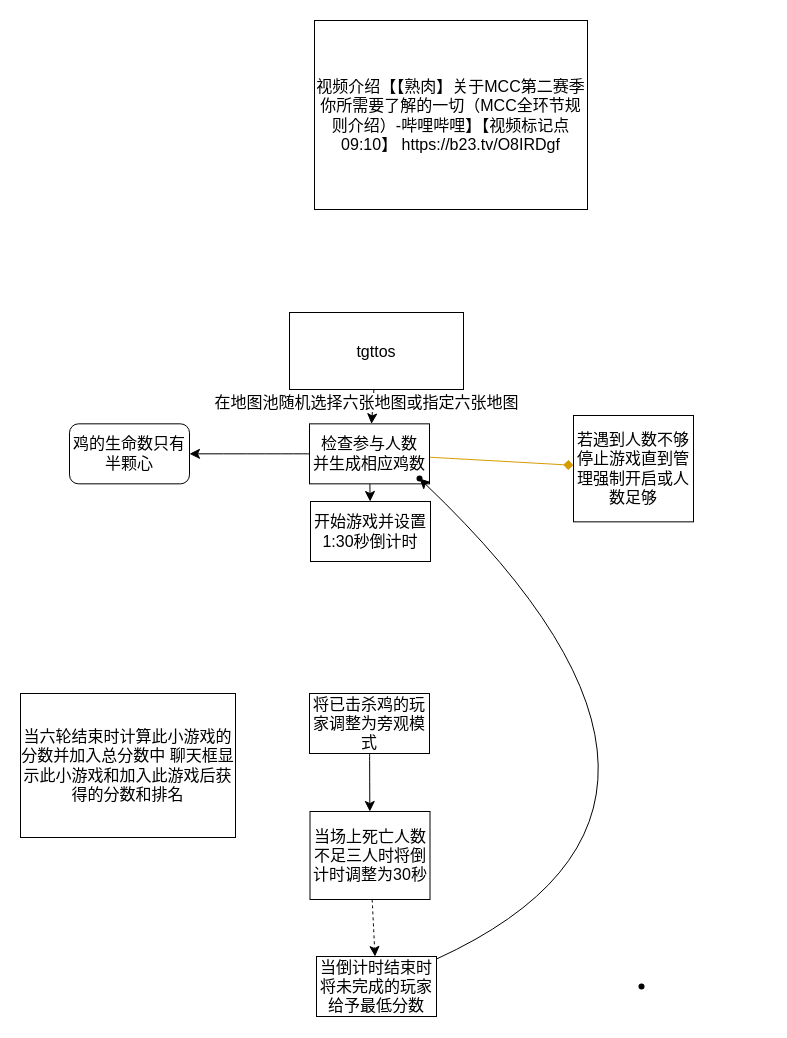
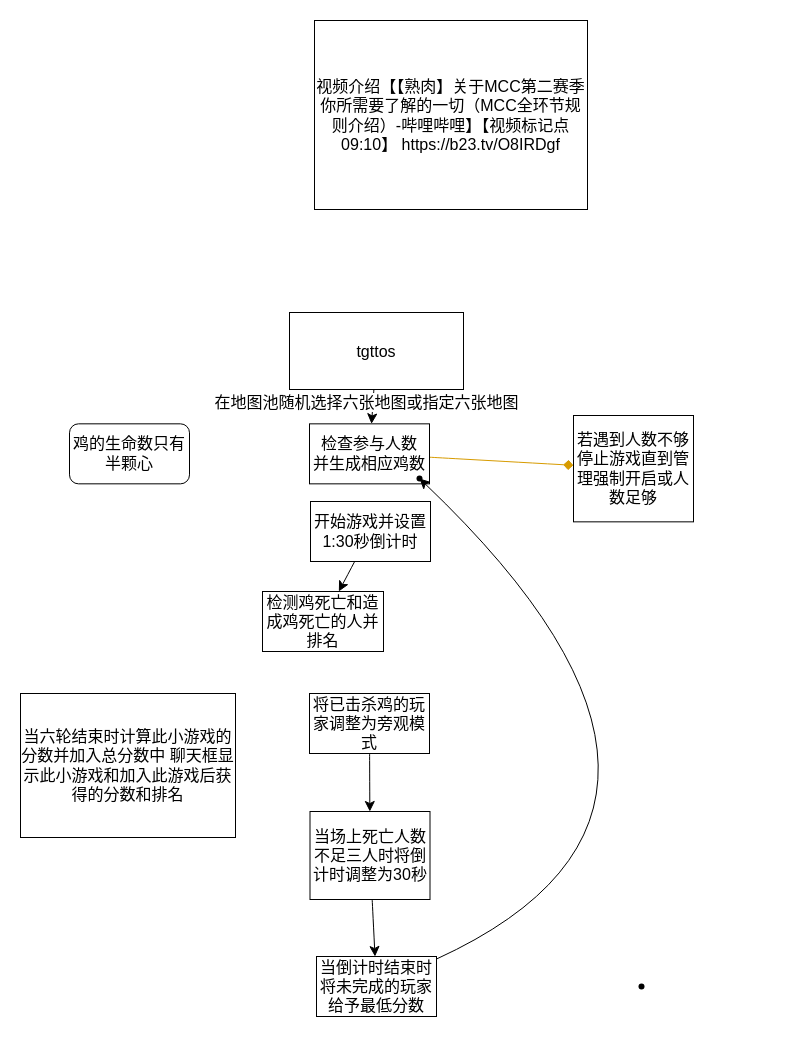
(252, 454) -> none
(370, 486) -> none
none -> (349, 573)
none -> (323, 622)
(373, 925) -> (373, 925)
